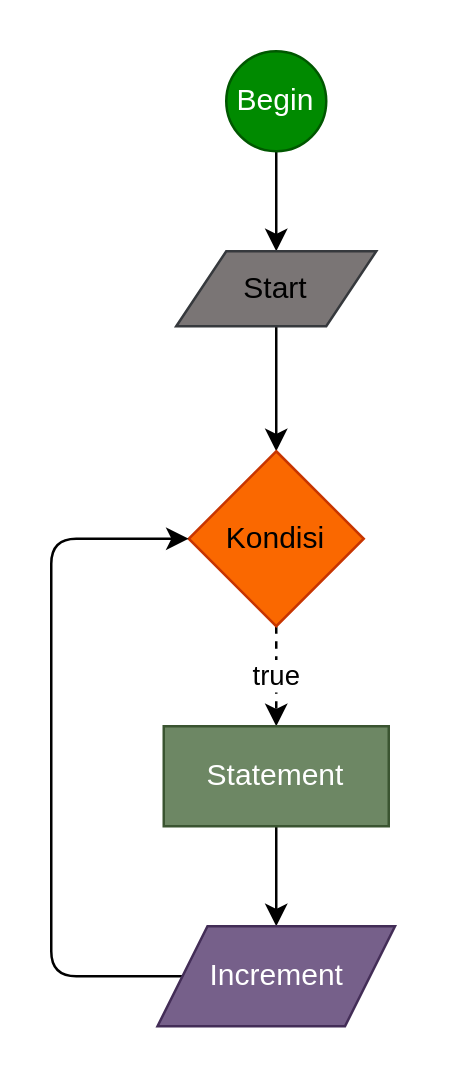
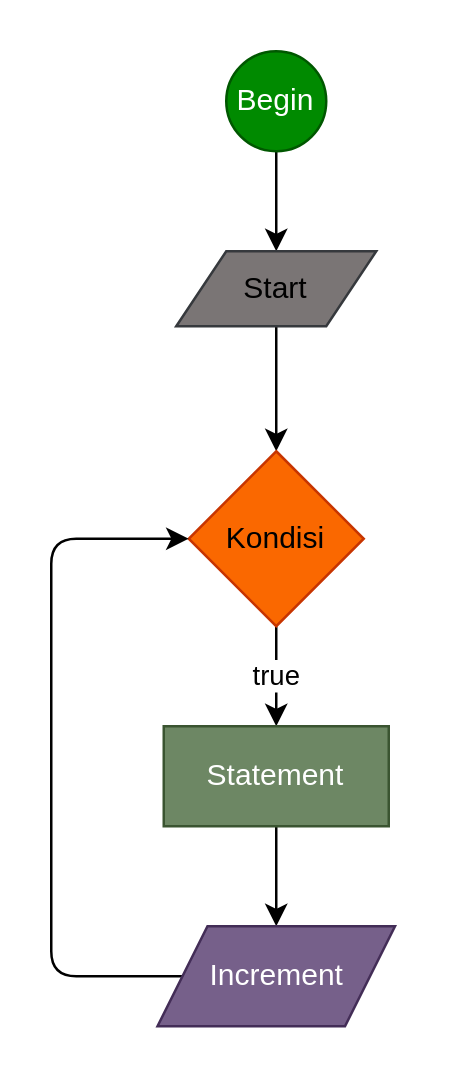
(276, 642) -> (276, 642)
